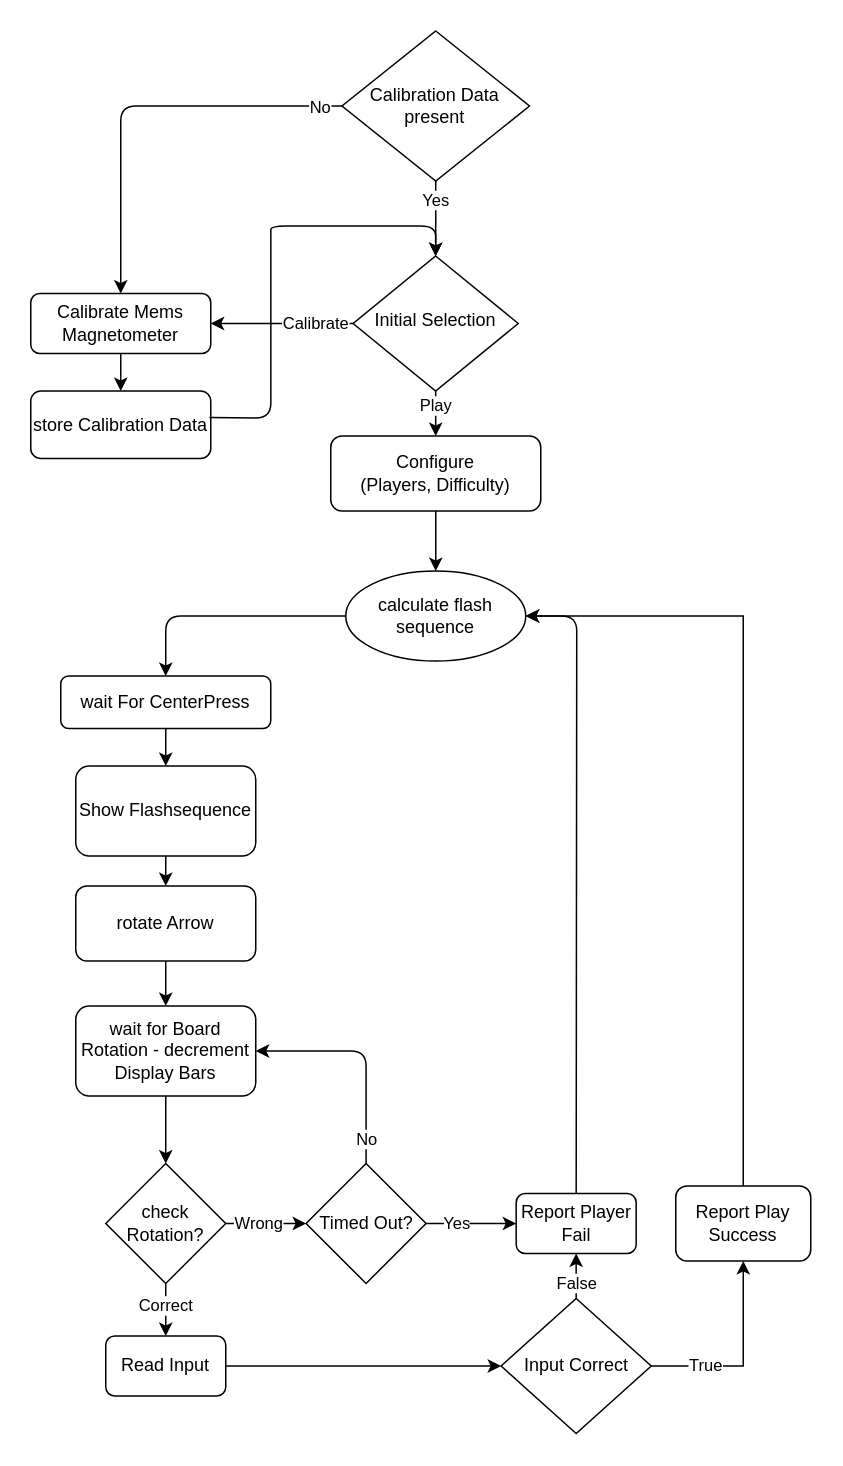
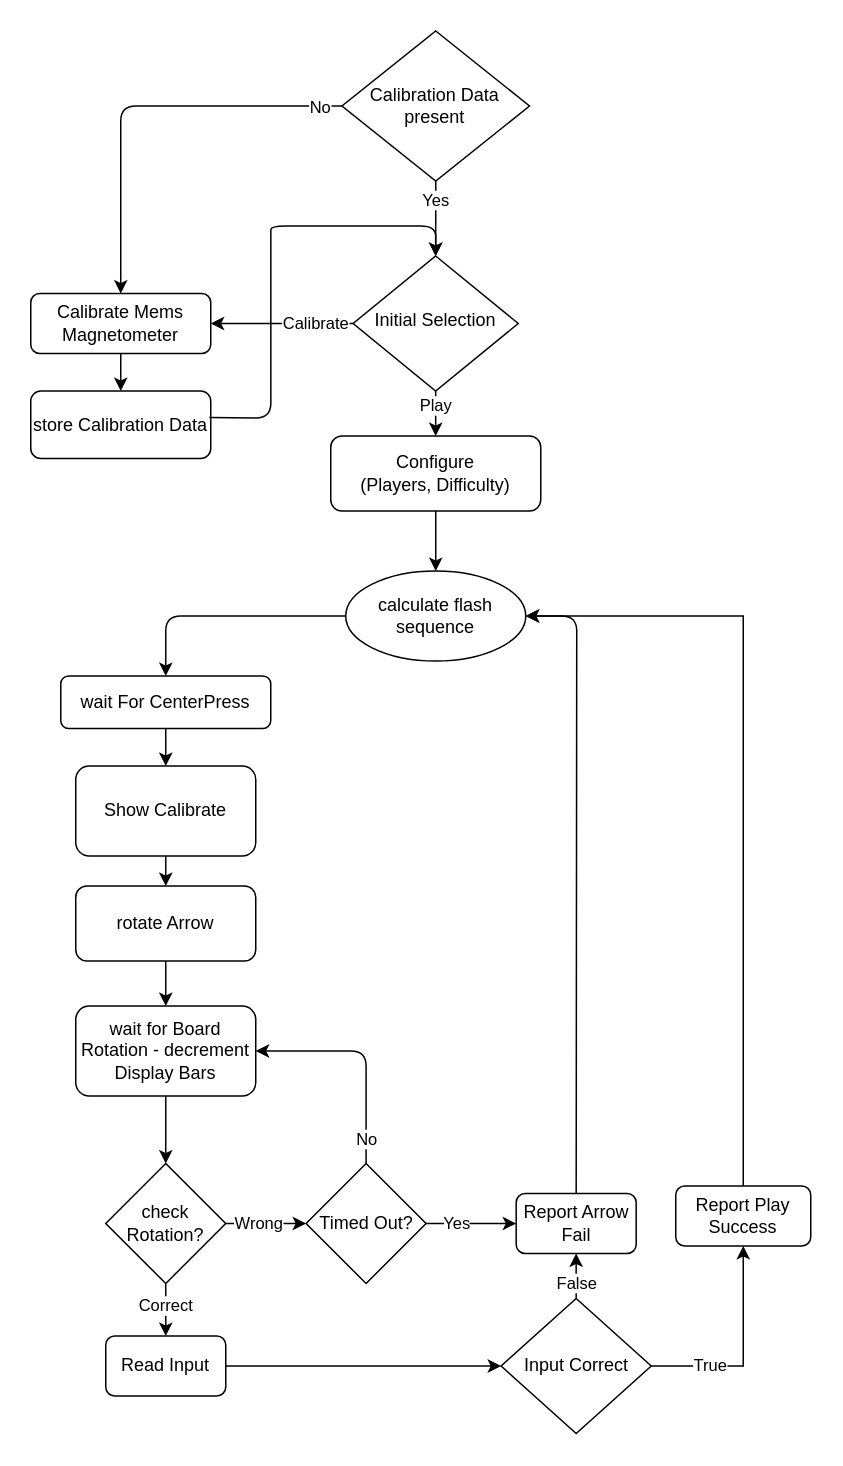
(166, 811) -> (166, 811)
(577, 1223) -> (577, 1223)
(743, 1223) -> (743, 1216)
